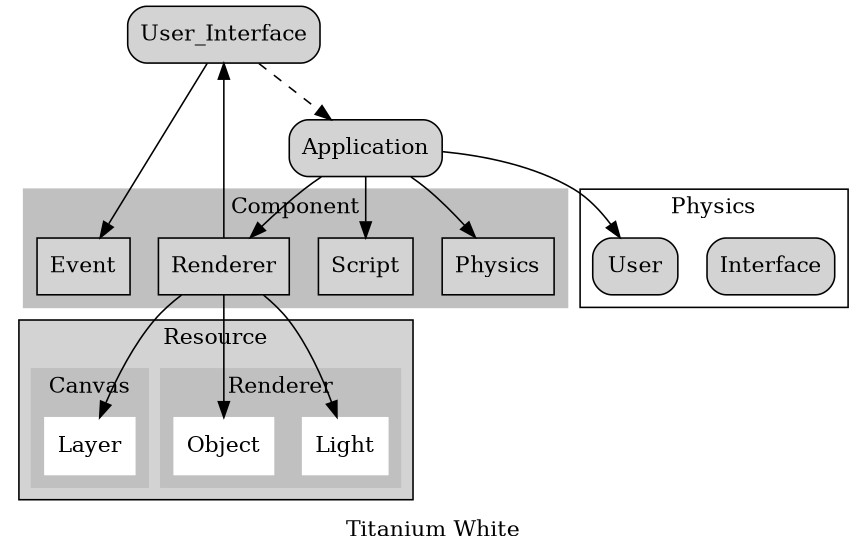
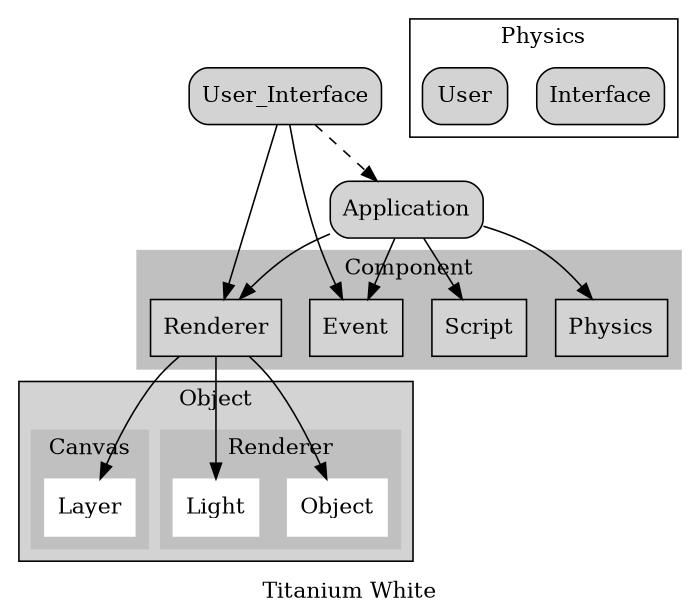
(224, 158) -> (253, 204)
(535, 171) -> (385, 262)
(216, 338) -> (216, 400)
